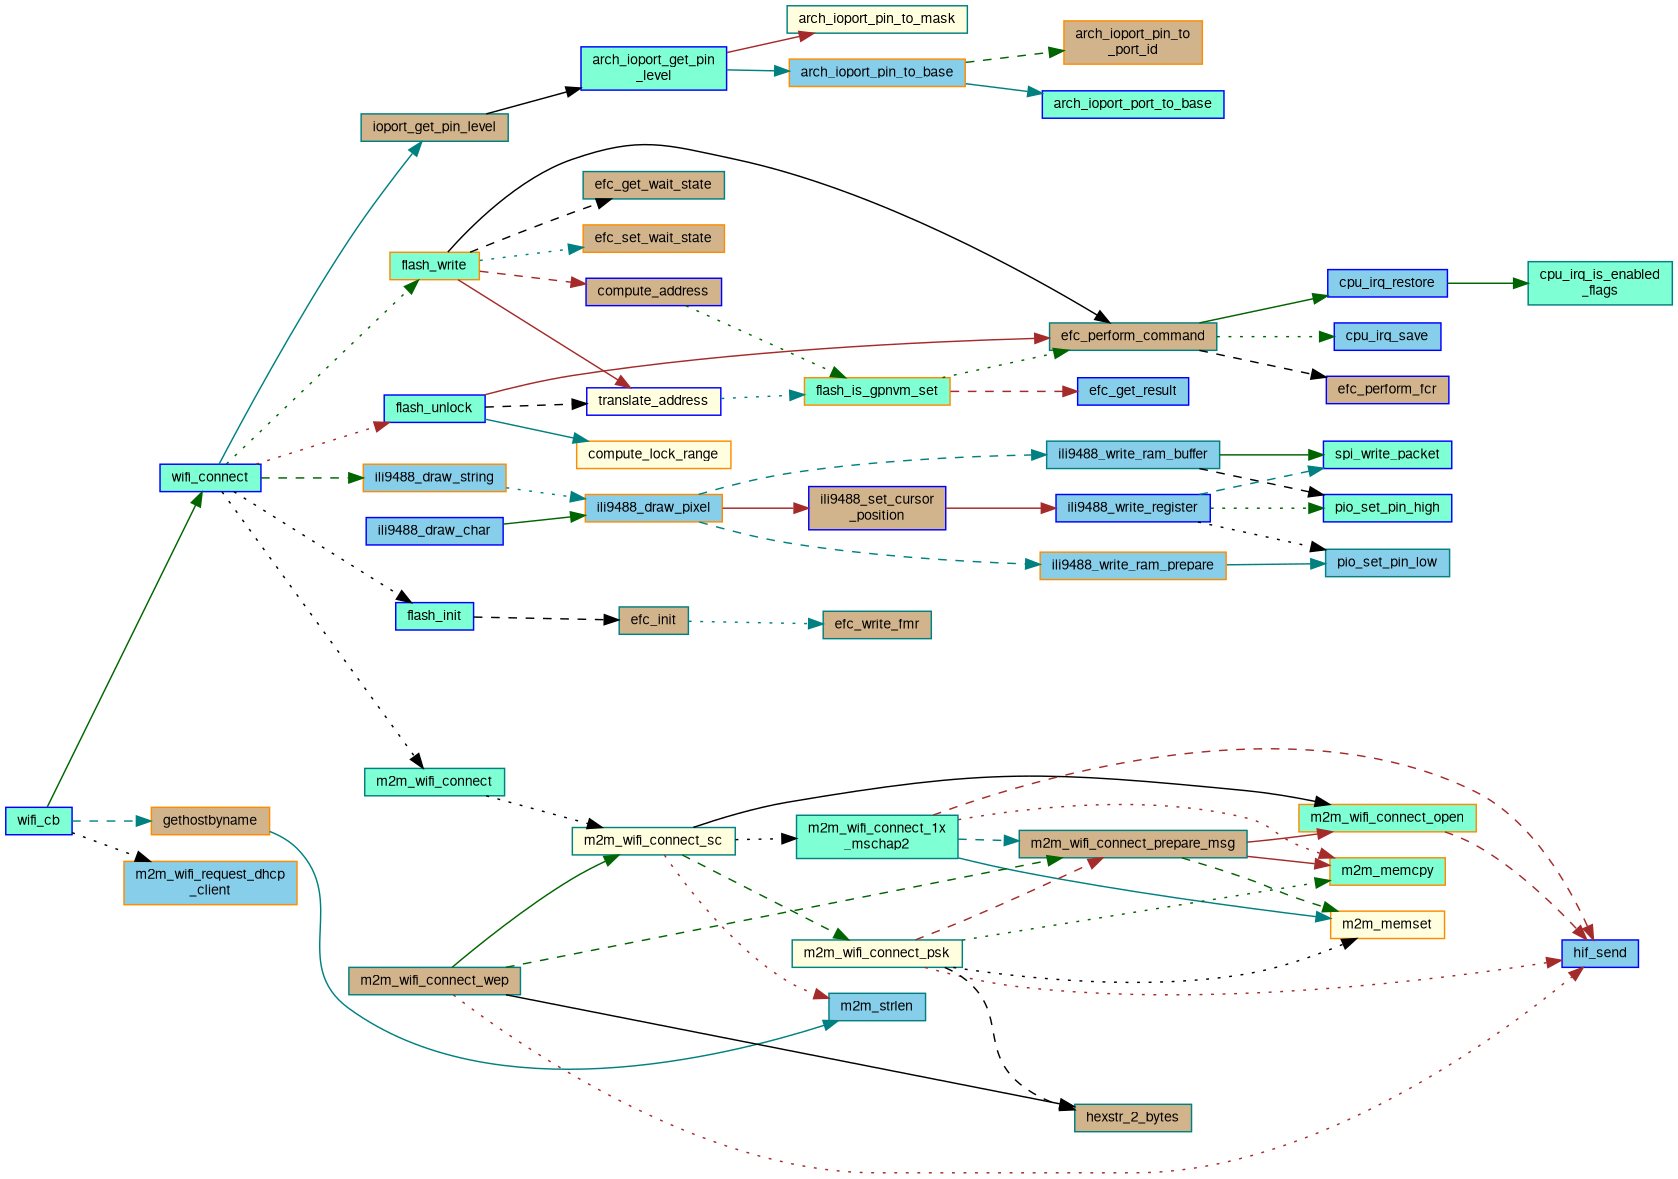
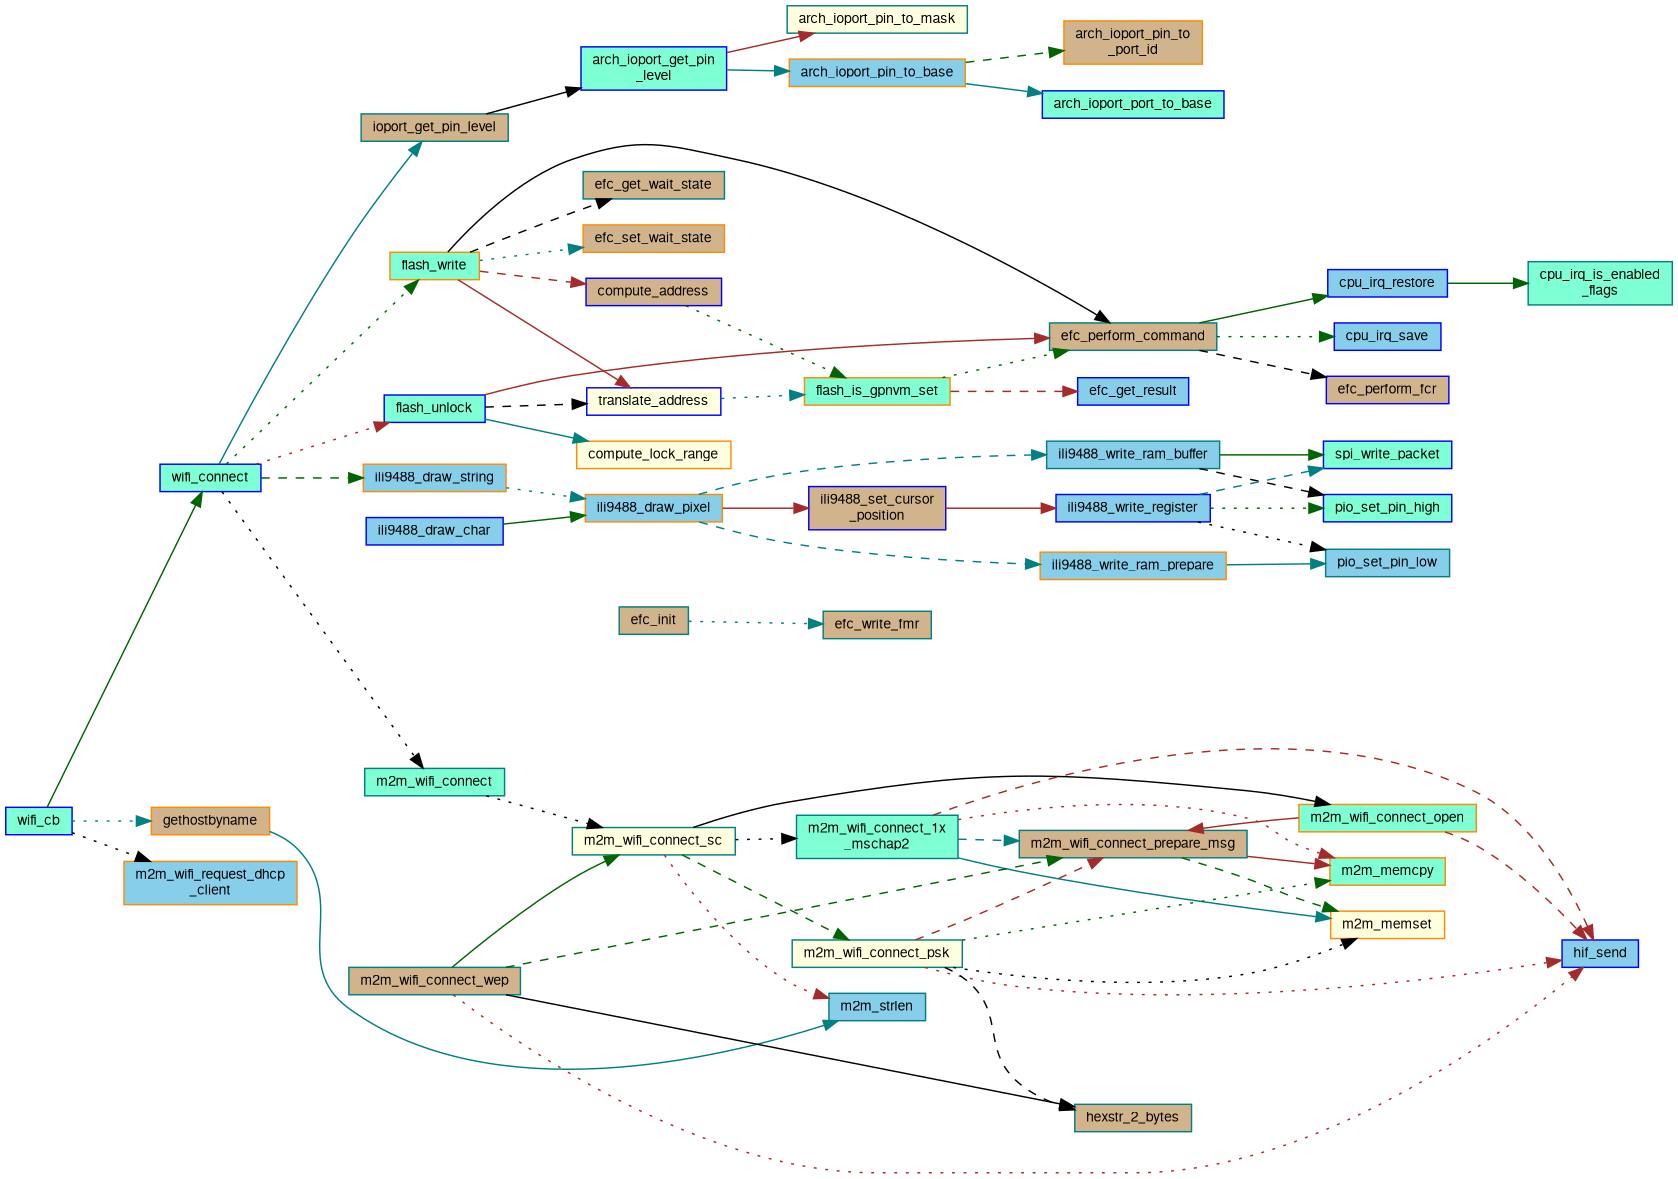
(435, 616) -> none
(104, 821) -> (104, 821)
(1270, 840) -> (1232, 825)
